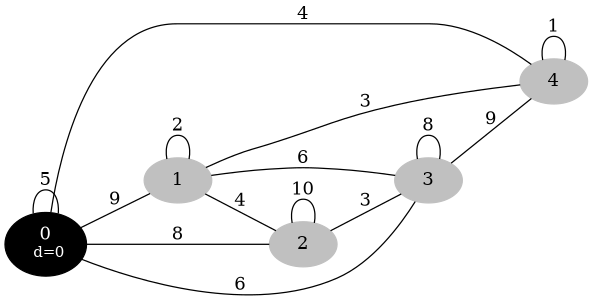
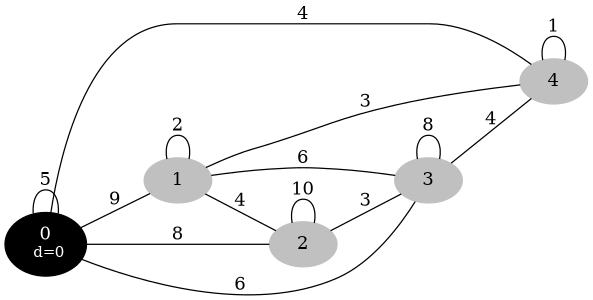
(491, 120) -> (491, 120)
